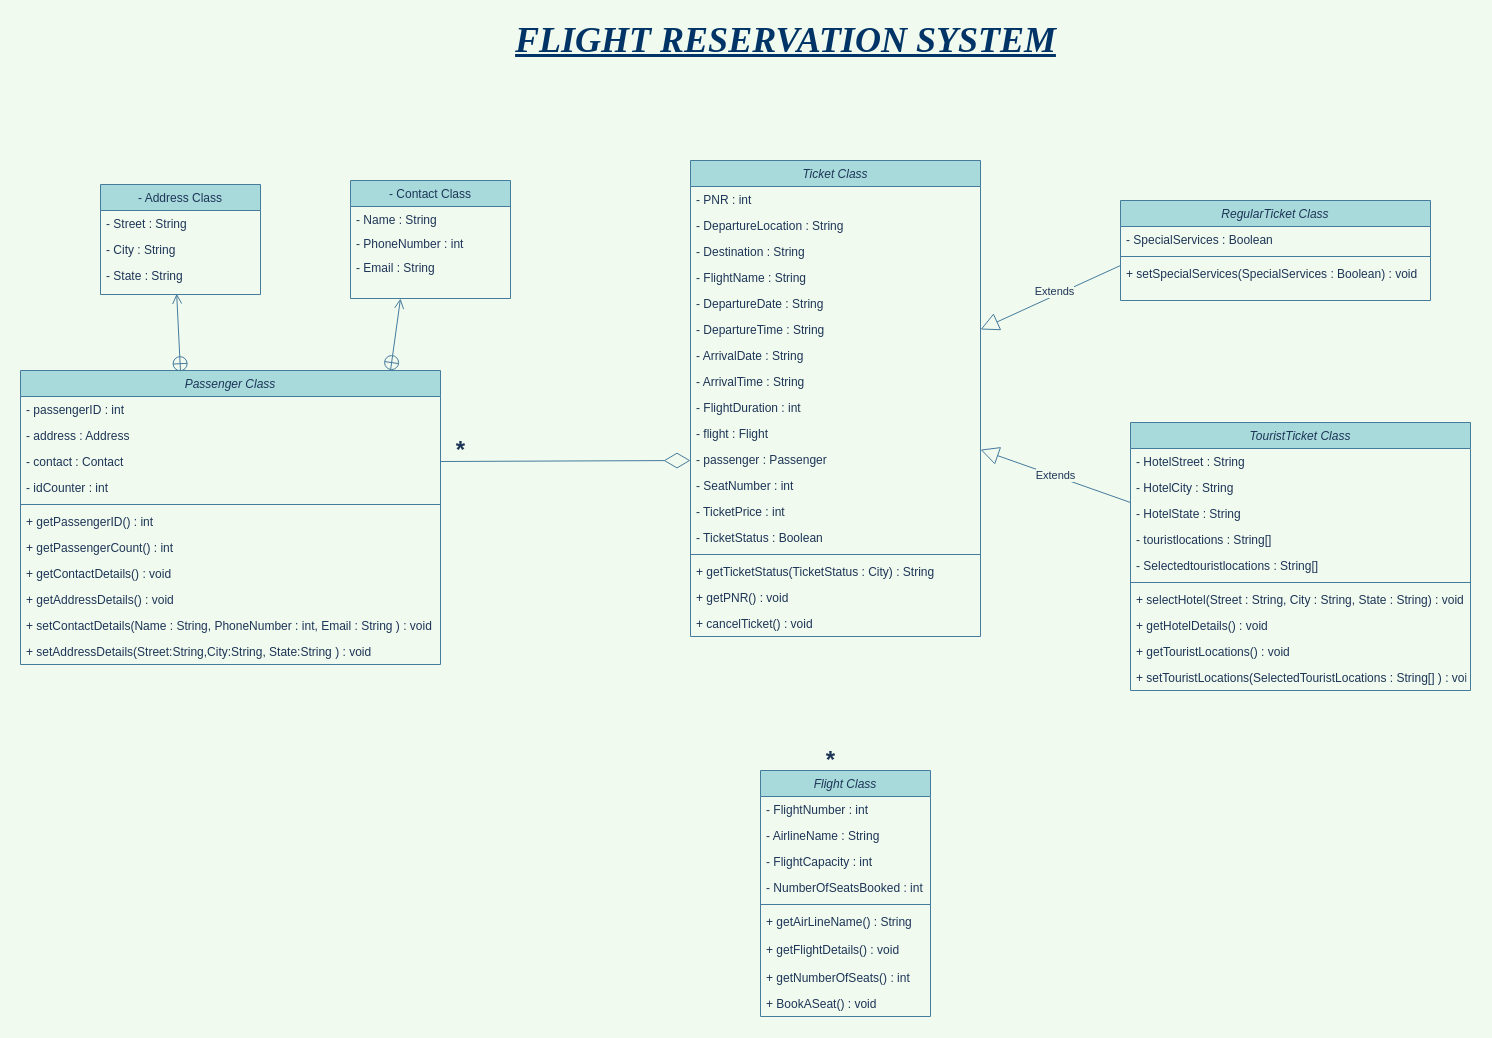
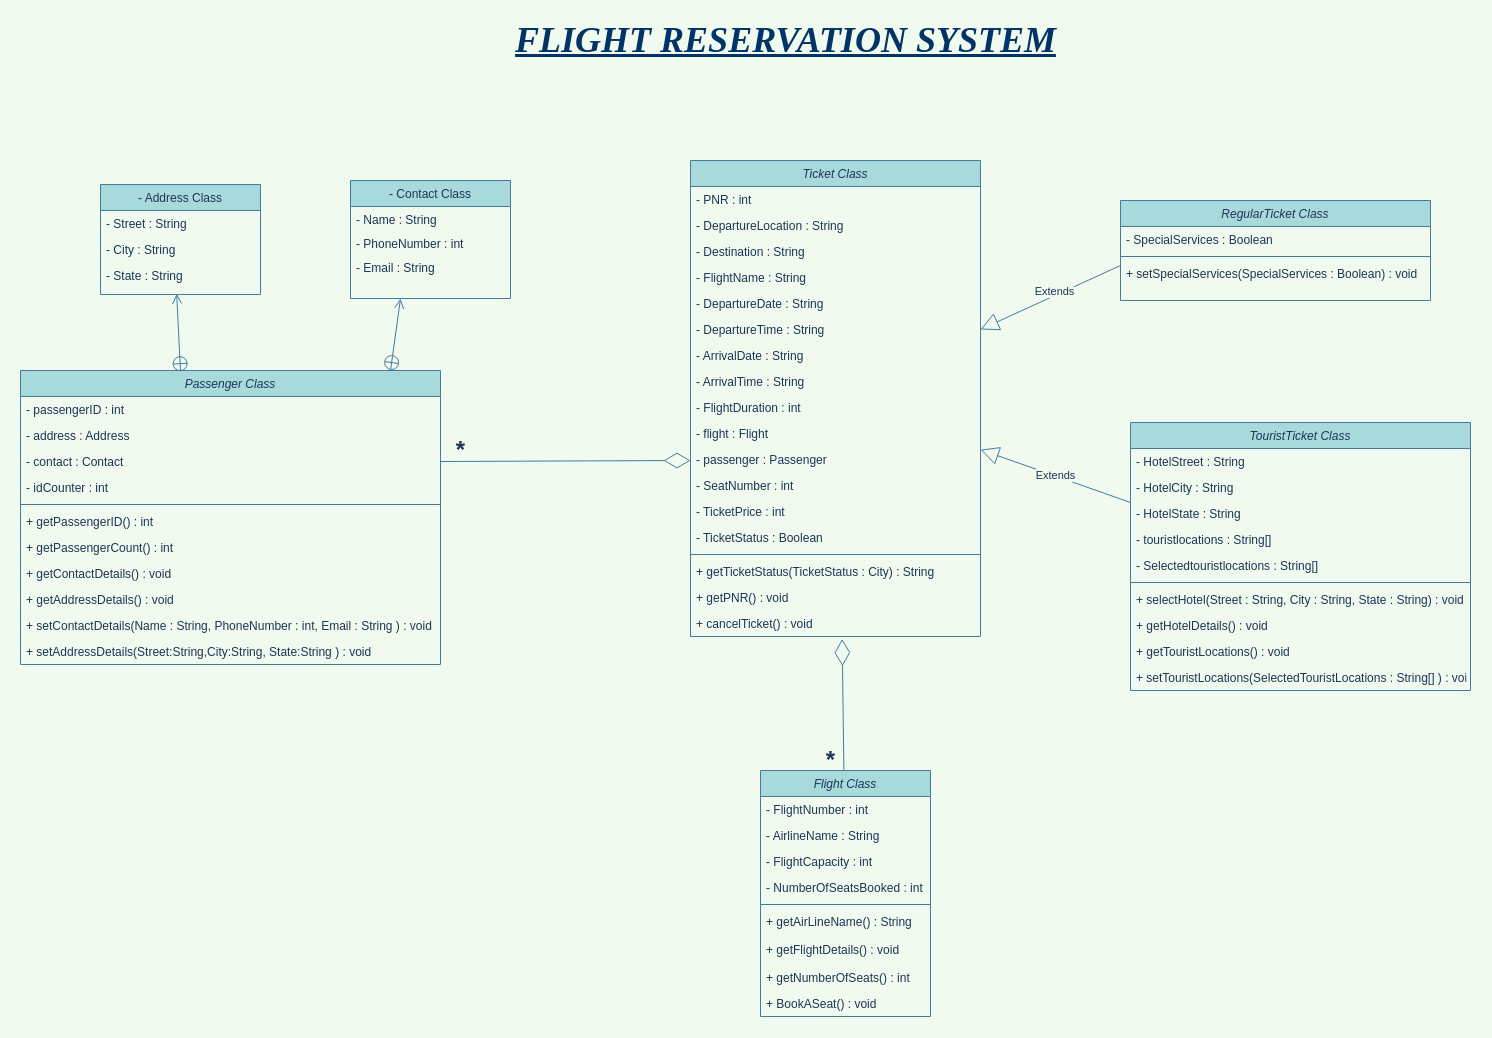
none -> (843, 718)
